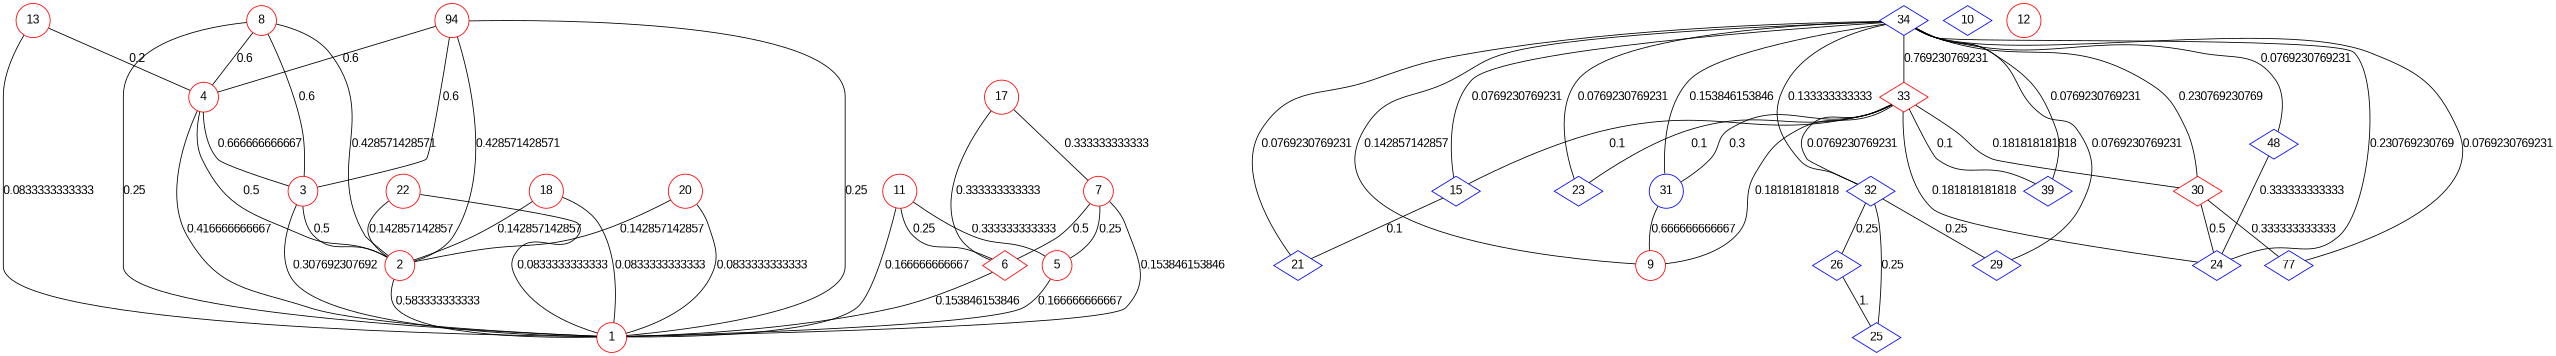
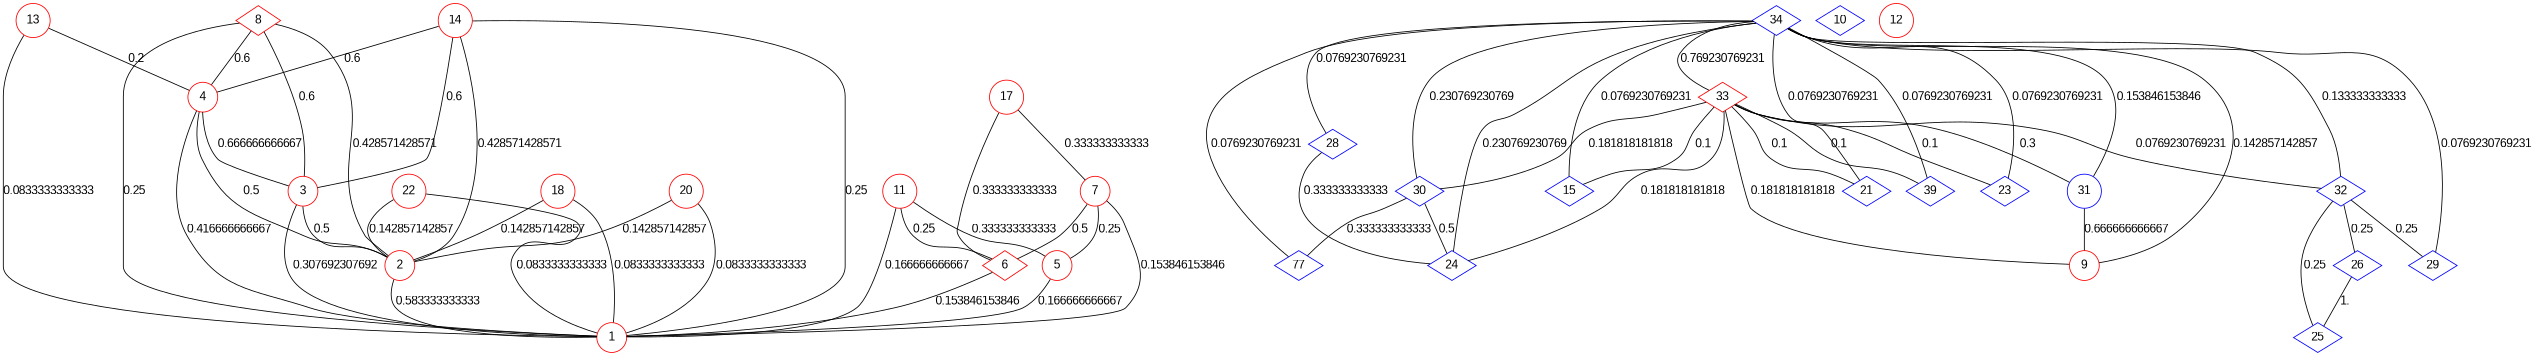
(262, 21) -> (258, 21)
(452, 21) -> (455, 21)
(2274, 144) -> (1333, 144)
(2198, 191) -> (1420, 191)
(1377, 228) -> (1780, 164)
